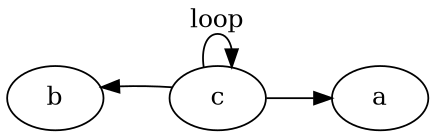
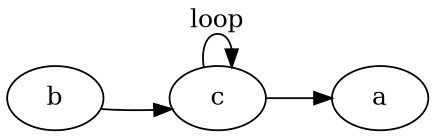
(146, 86) -> (127, 110)
